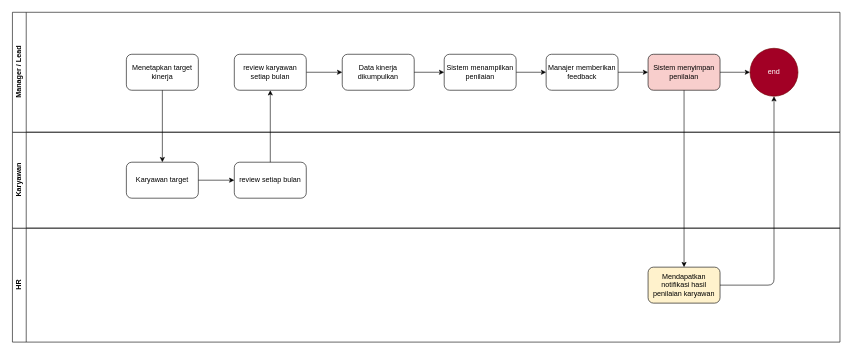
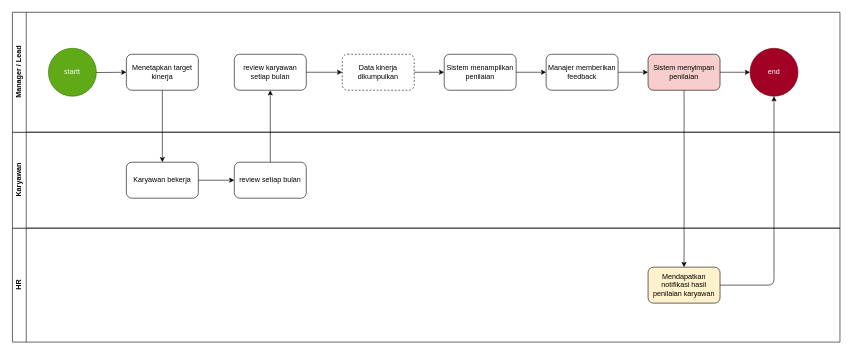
none -> (72, 72)
none -> (109, 72)
(378, 72) -> (378, 72)
(162, 180) -> (162, 180)
